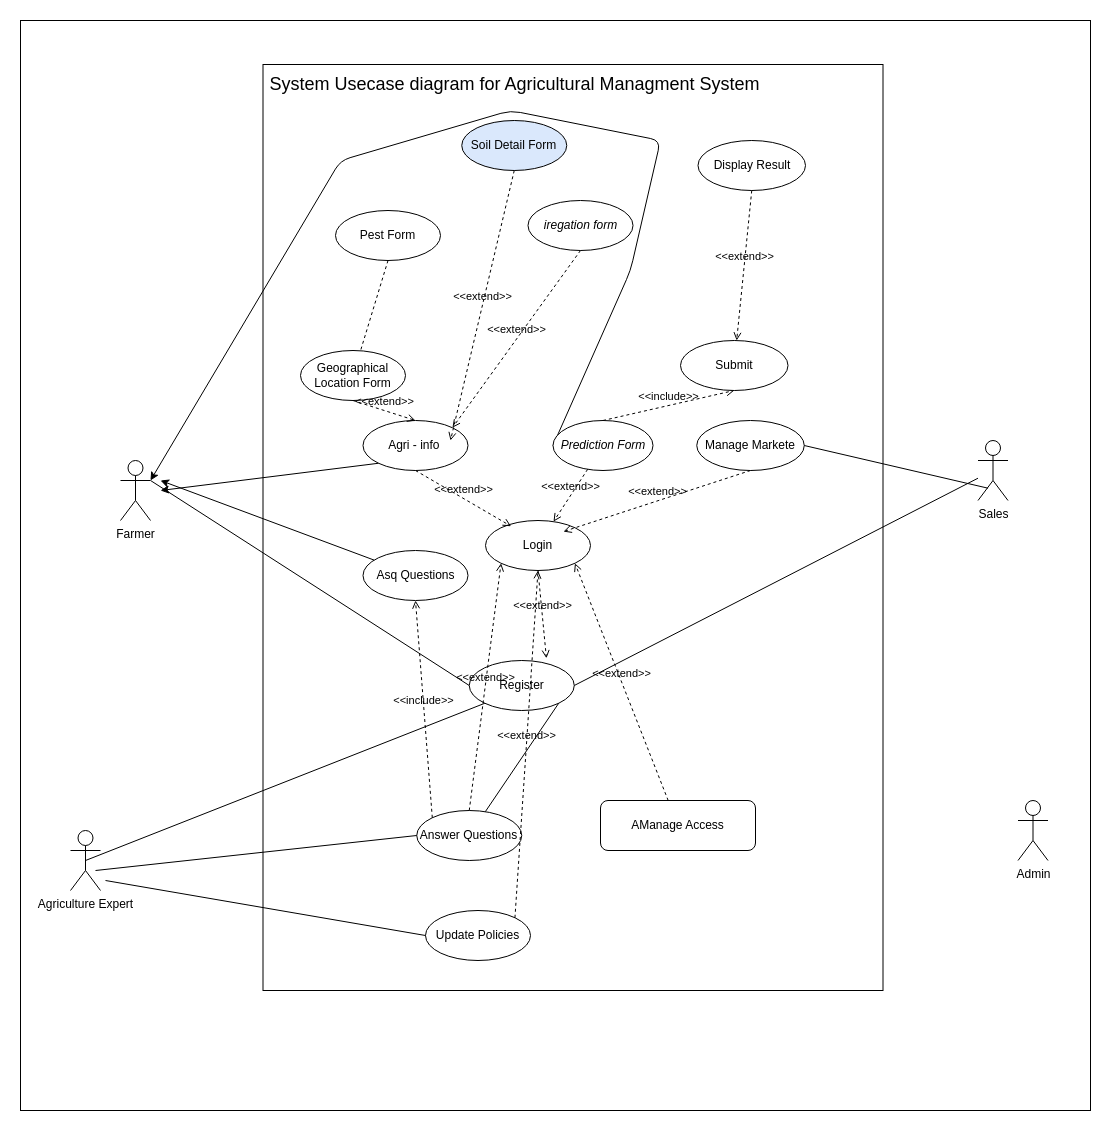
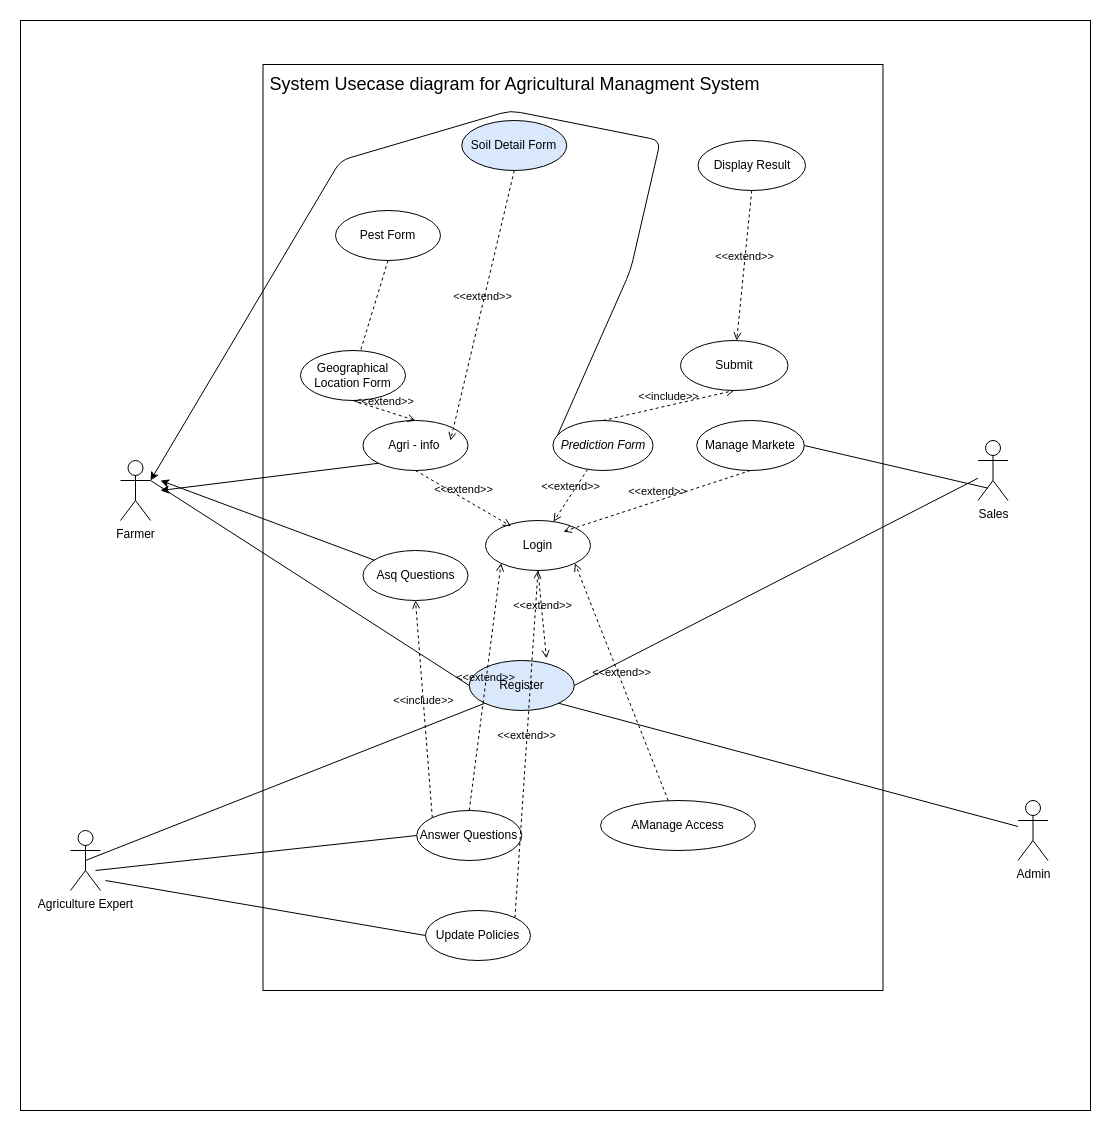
(581, 226) -> none
(519, 336) -> none
(522, 686) -> (522, 686)
(522, 757) -> (788, 765)
(678, 826) -> (678, 826)
